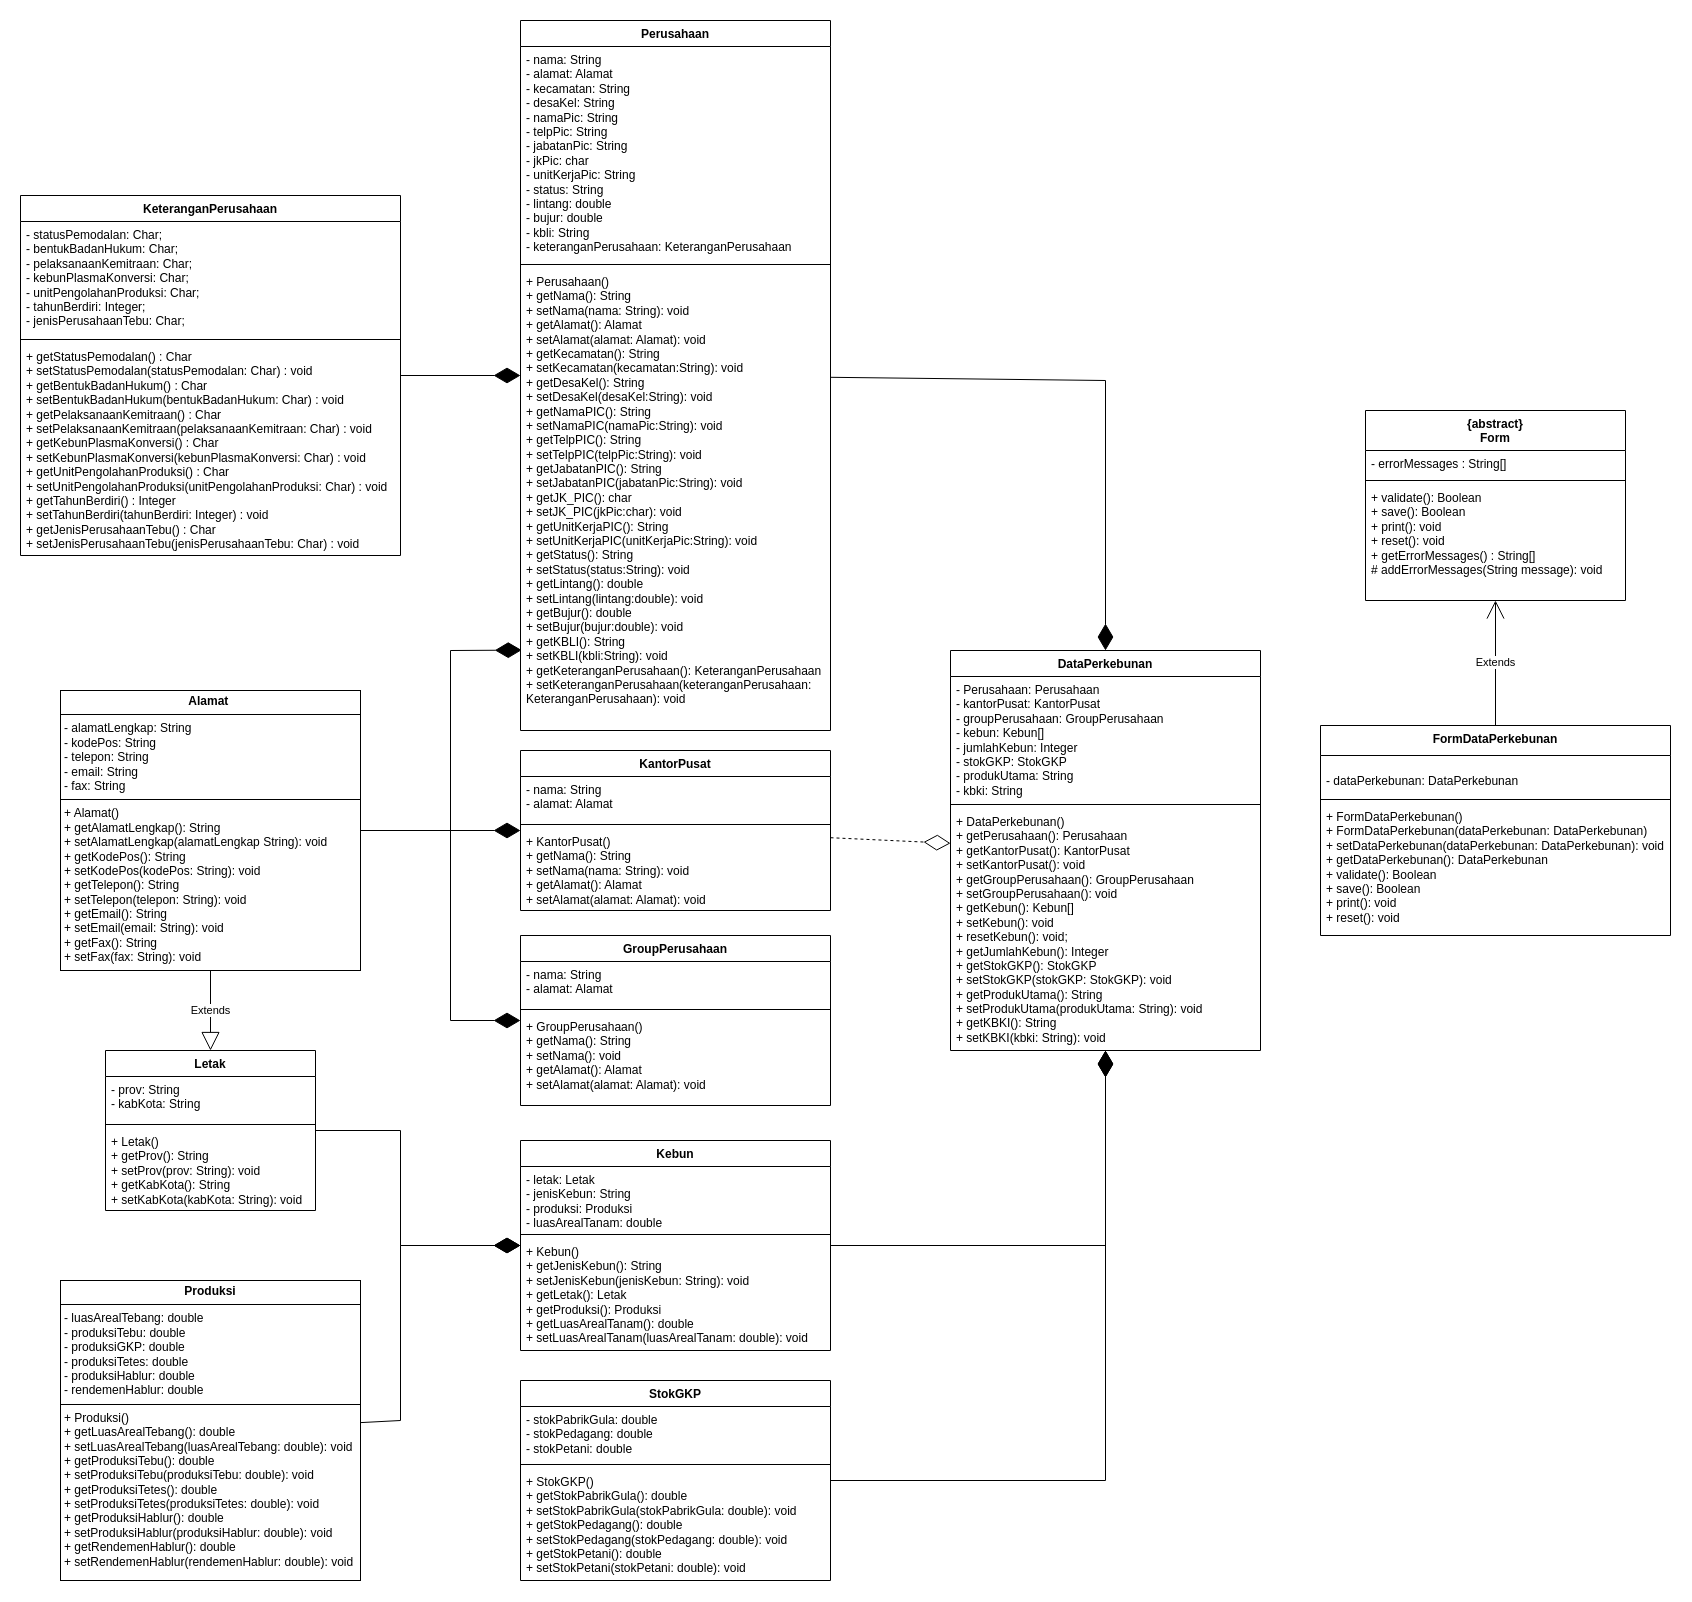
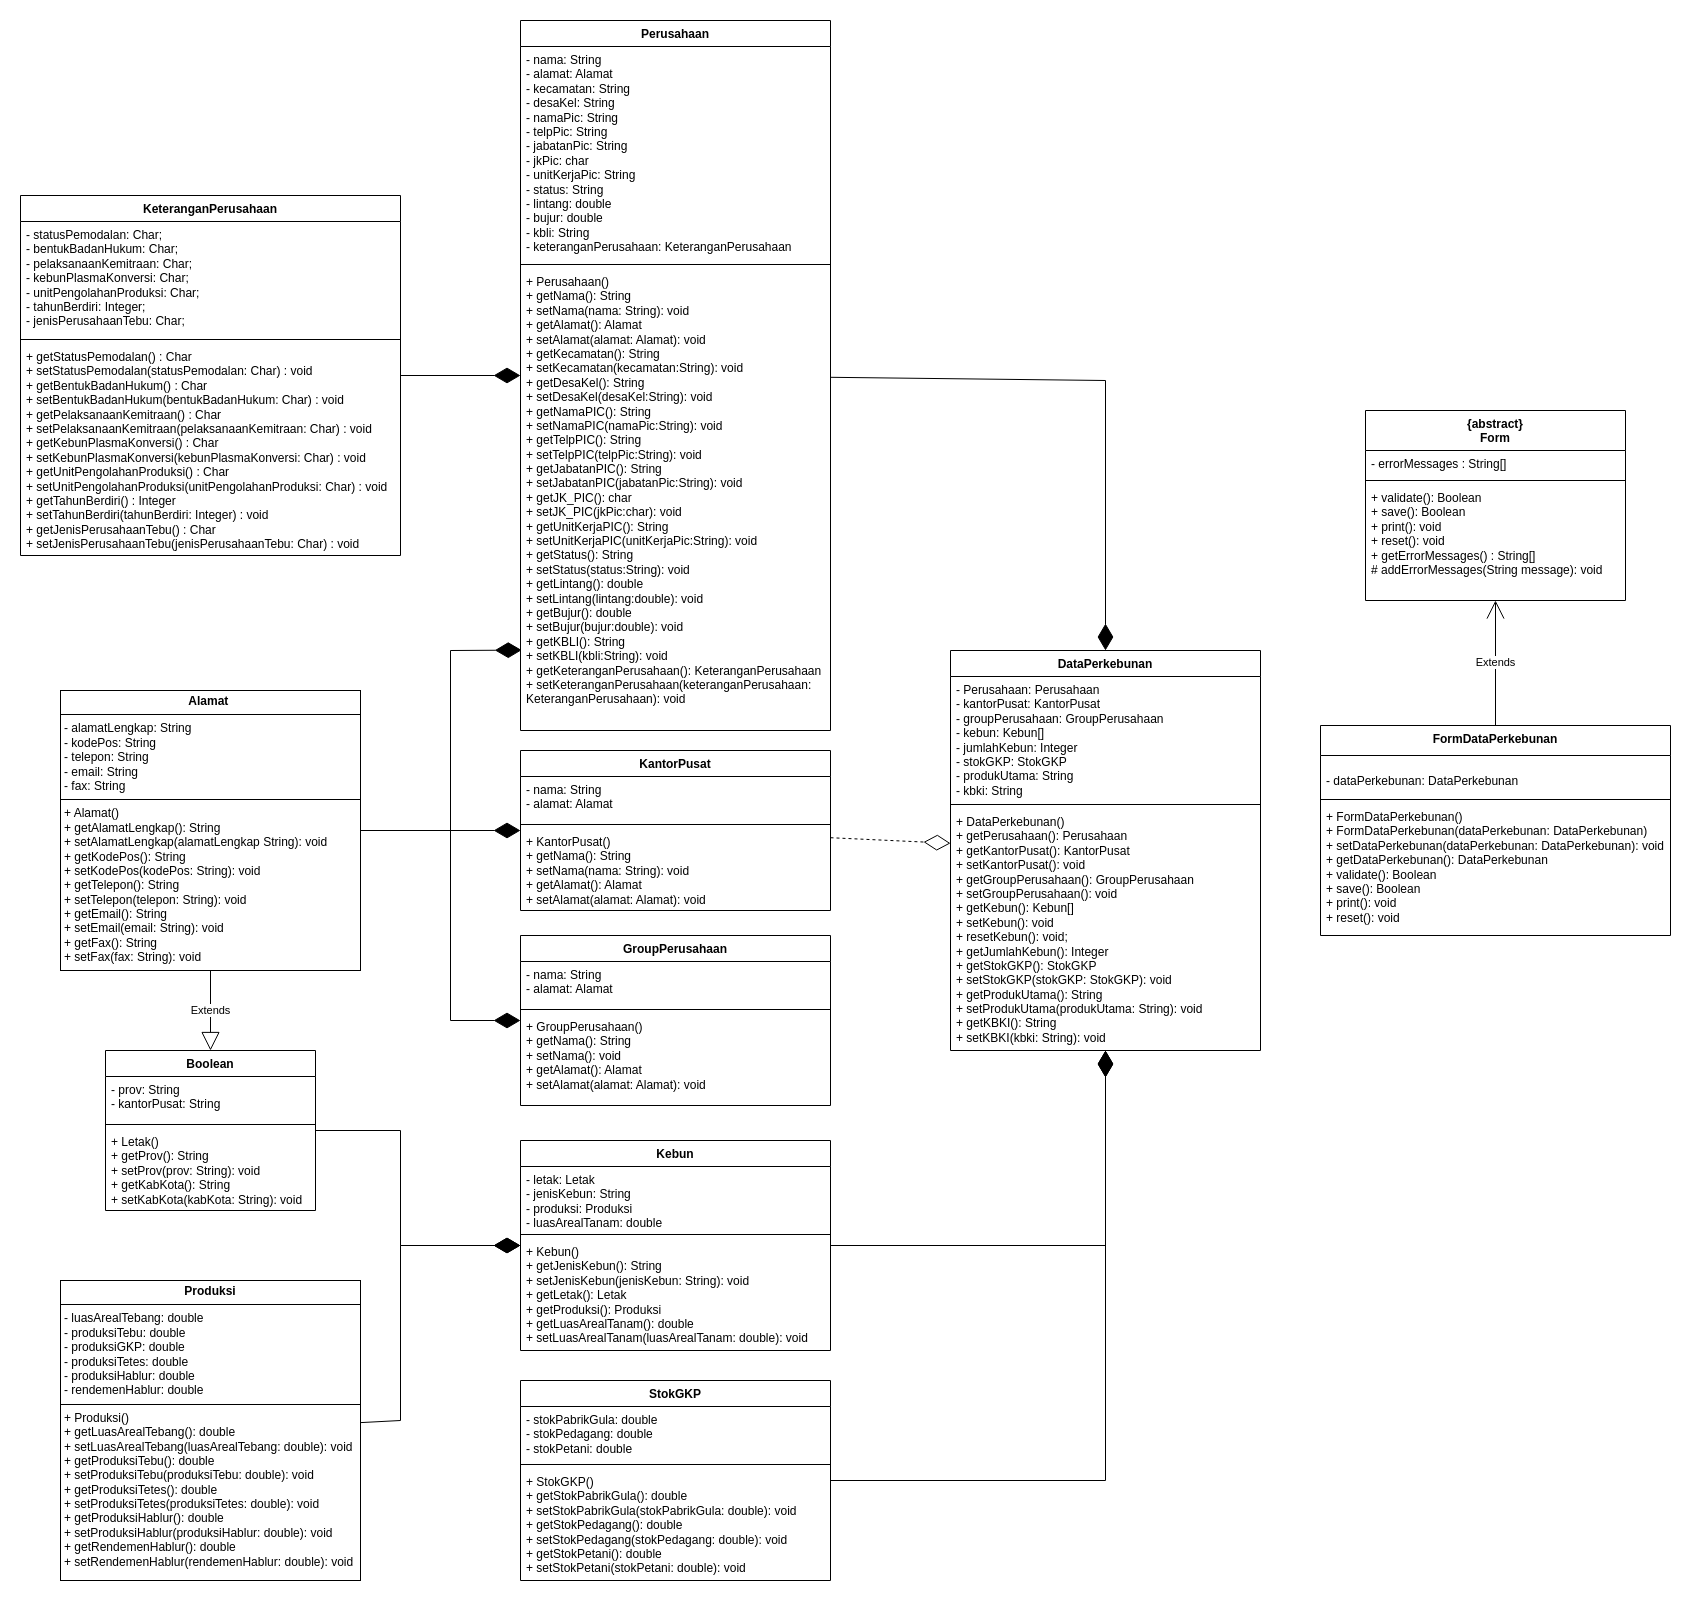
(211, 1065) -> (211, 1065)
(162, 1098) -> (176, 1098)
